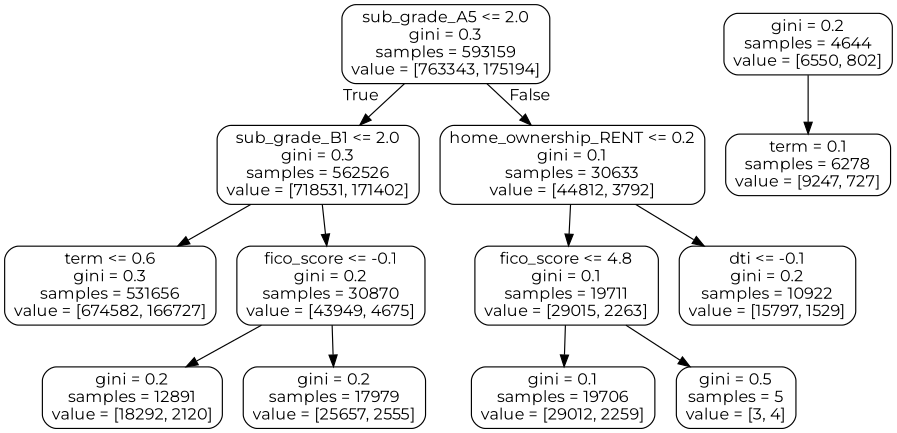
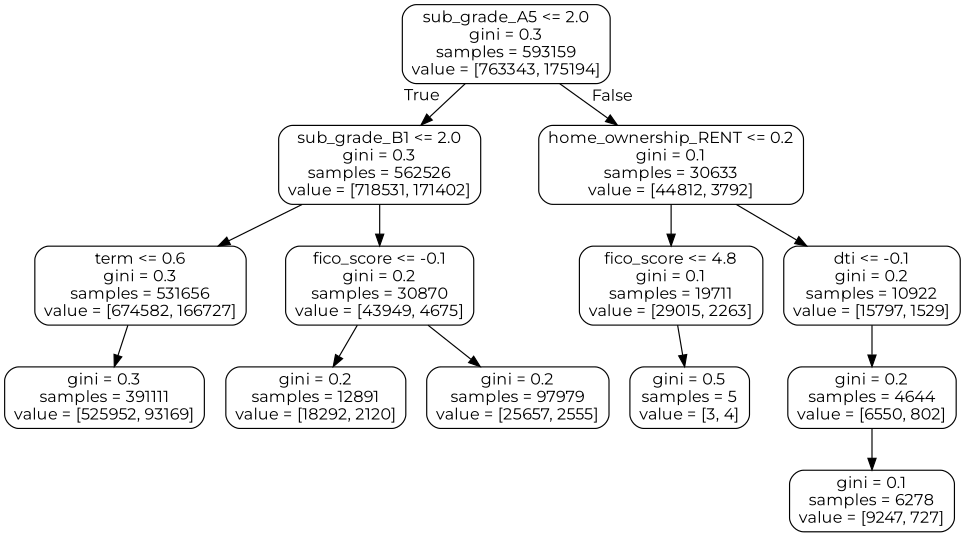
(808, 165) -> (872, 501)
none -> (872, 340)
none -> (104, 398)
(334, 398) -> (518, 398)
(563, 398) -> none
